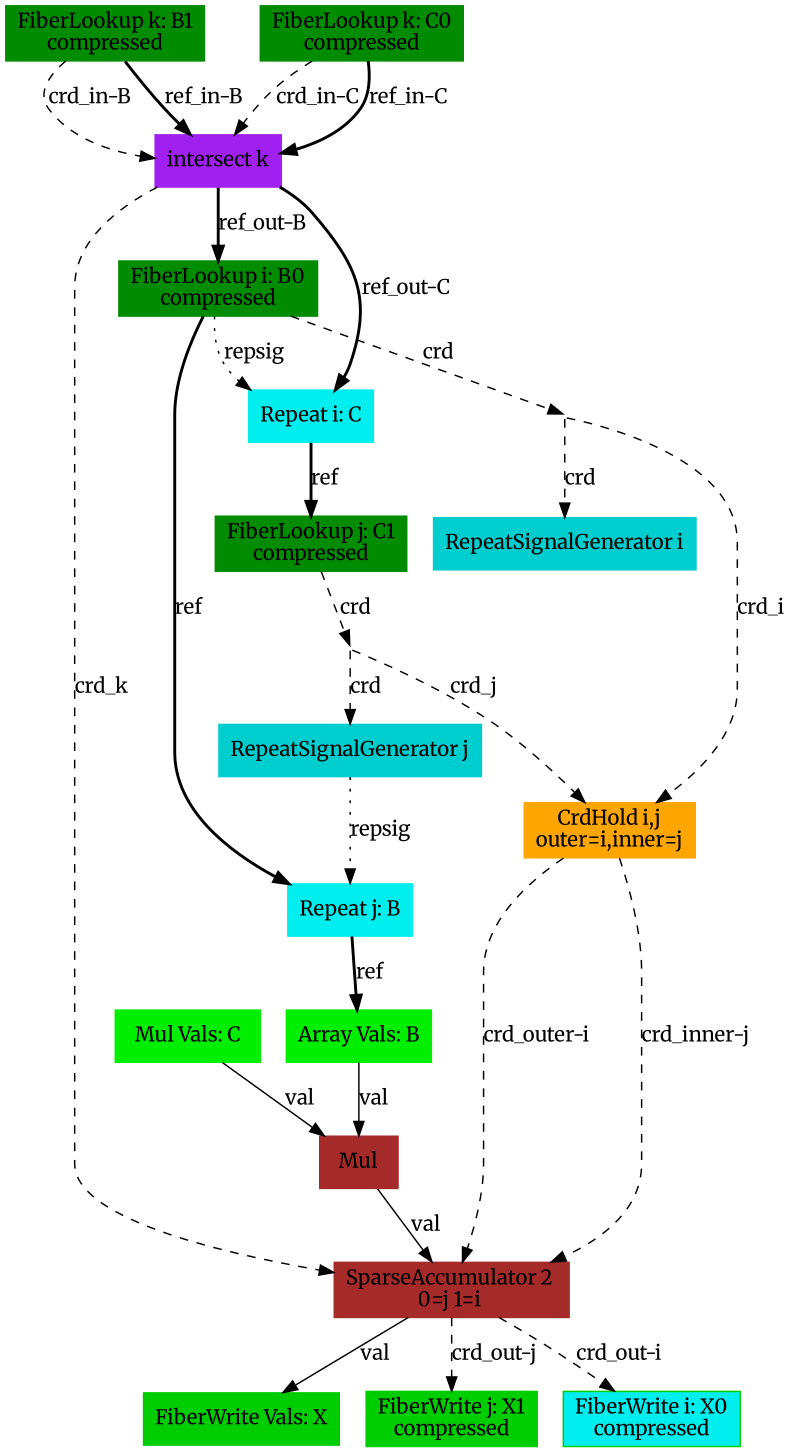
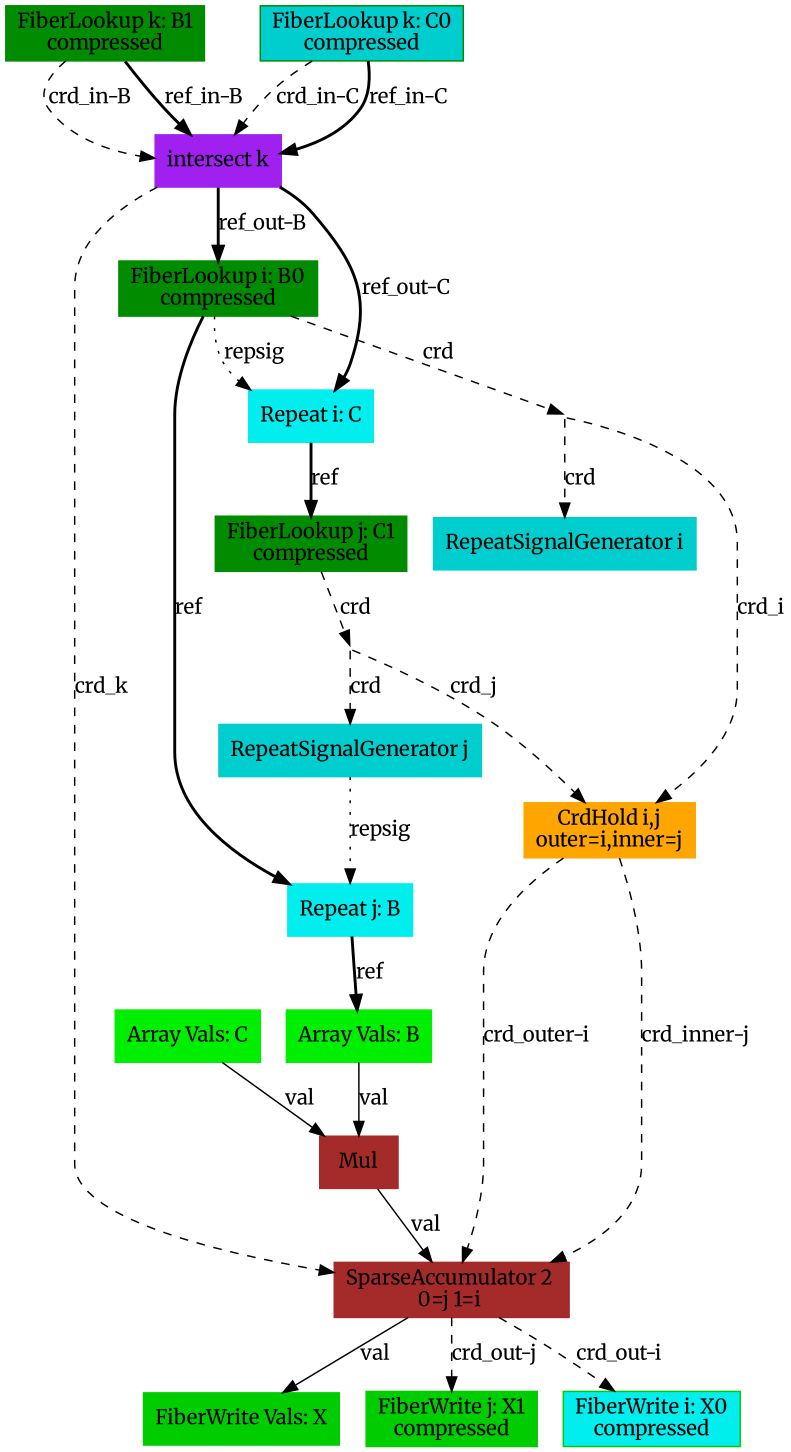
(362, 33) -> (362, 33)
(188, 1036) -> (188, 1036)
